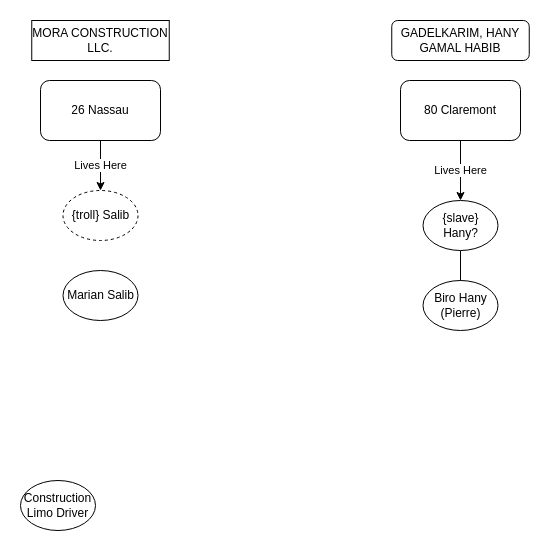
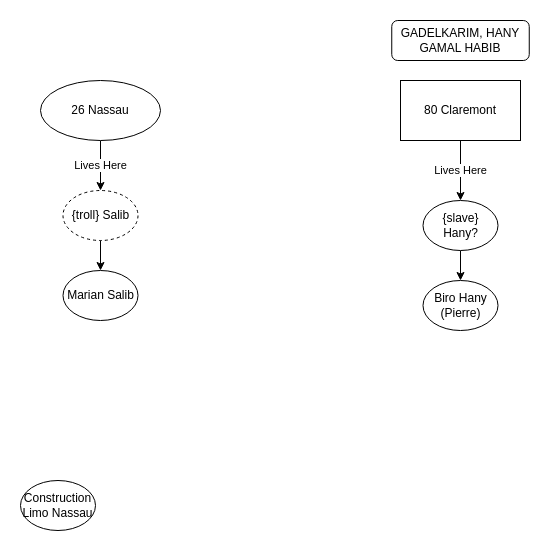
(101, 41) -> none
(101, 111) -> (101, 111)
(461, 111) -> (461, 111)
none -> (101, 260)
(461, 275) -> (461, 272)
(58, 506) -> (58, 506)
